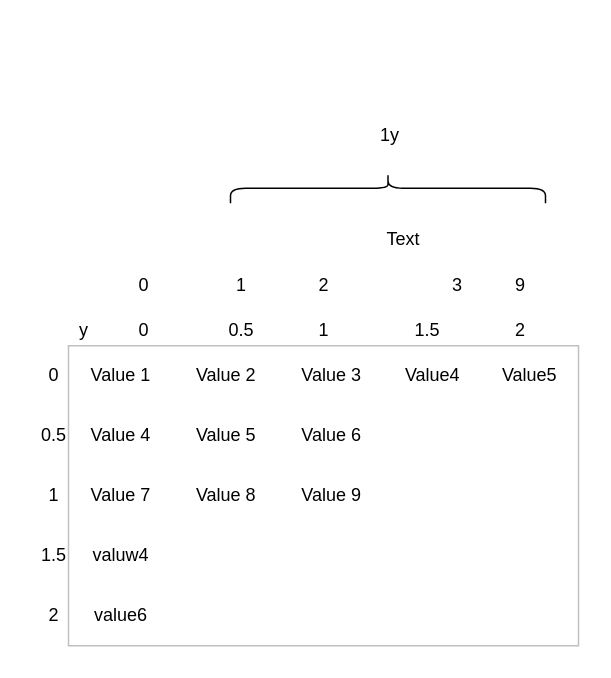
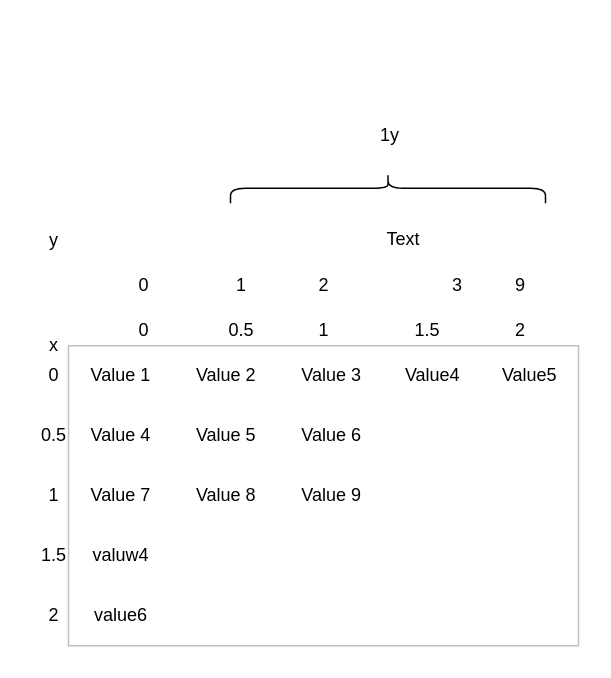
(83, 331) -> (53, 241)
none -> (53, 346)
